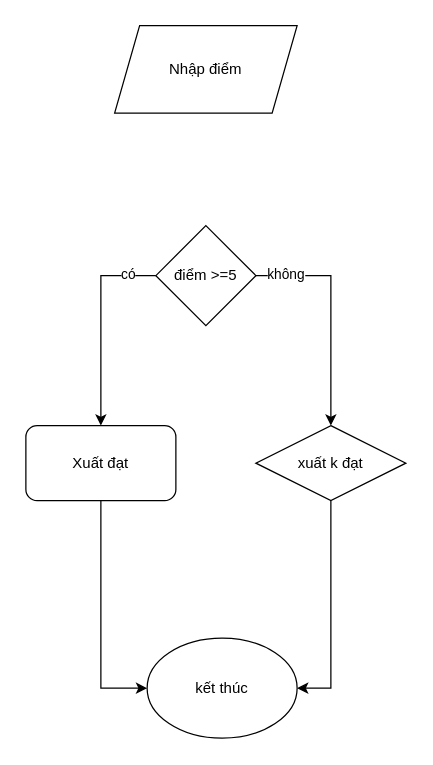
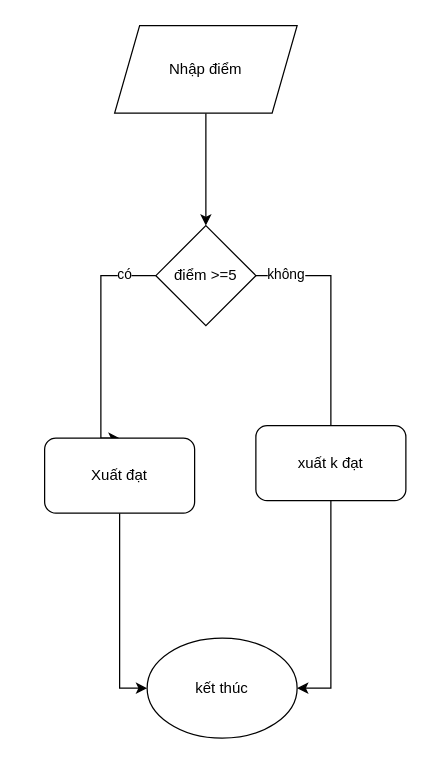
none -> (206, 165)
(331, 416) -> (331, 420)
(101, 463) -> (119, 476)
(331, 463) -> (331, 463)
